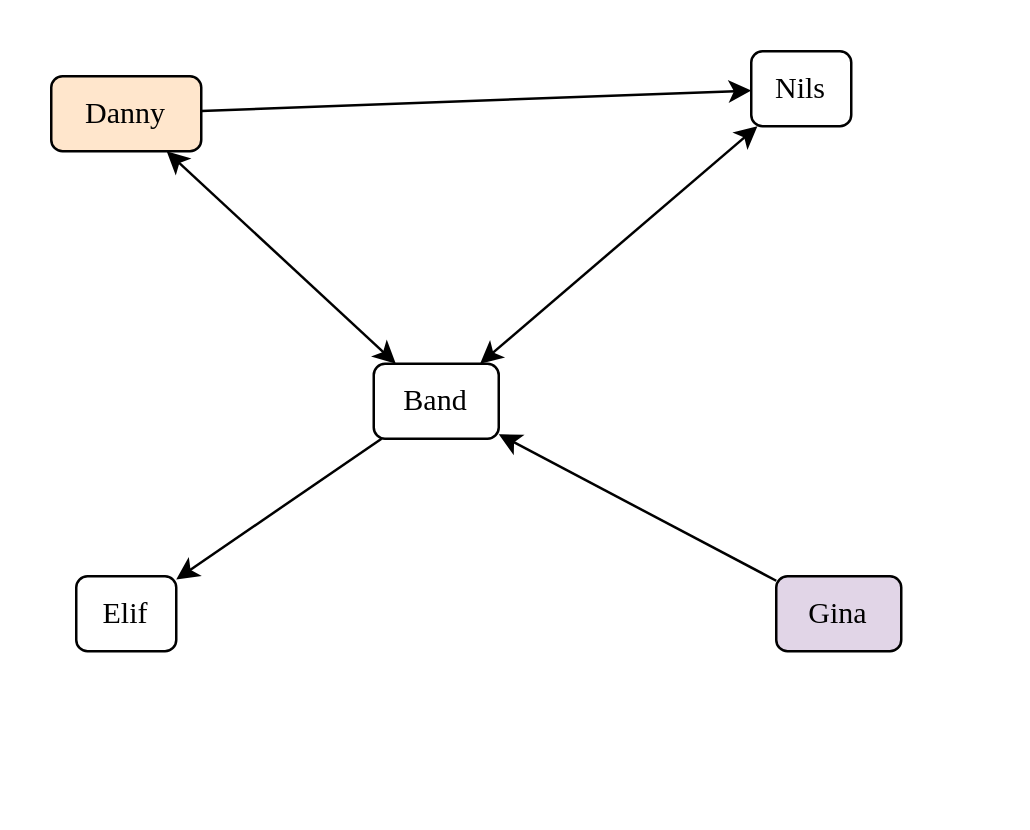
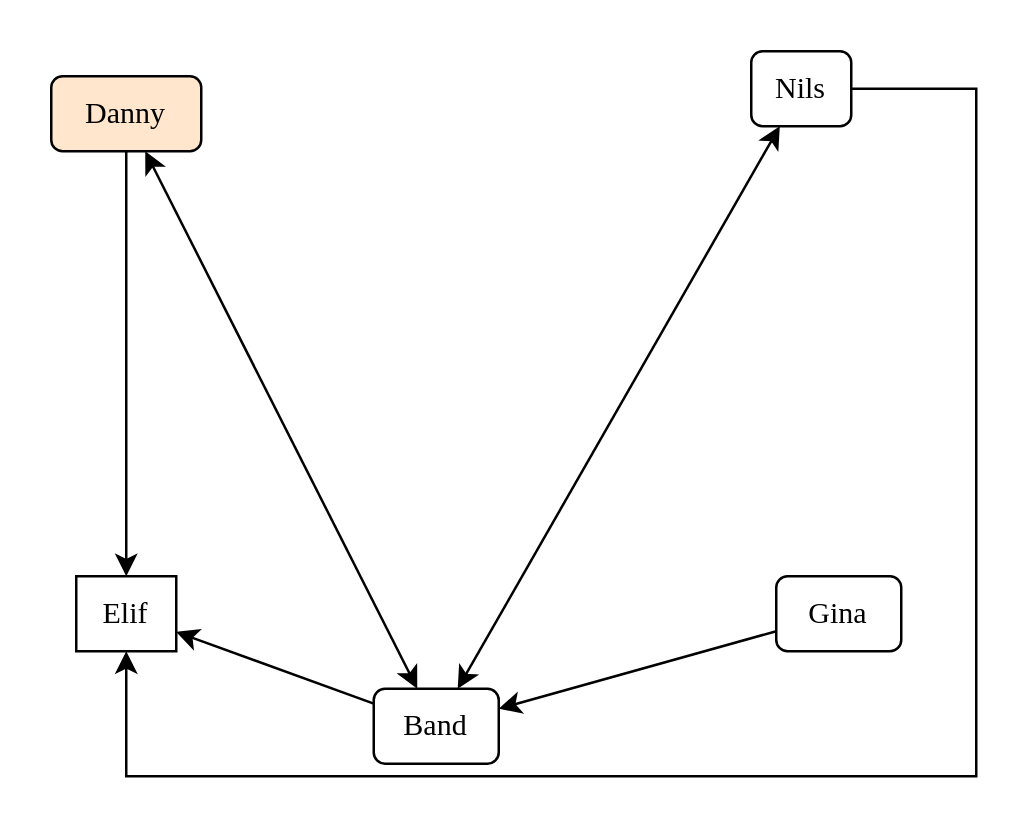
(468, 101) -> (126, 355)
(436, 401) -> (436, 726)
(126, 614) -> (126, 614)
(839, 614) -> (839, 614)
none -> (903, 776)
